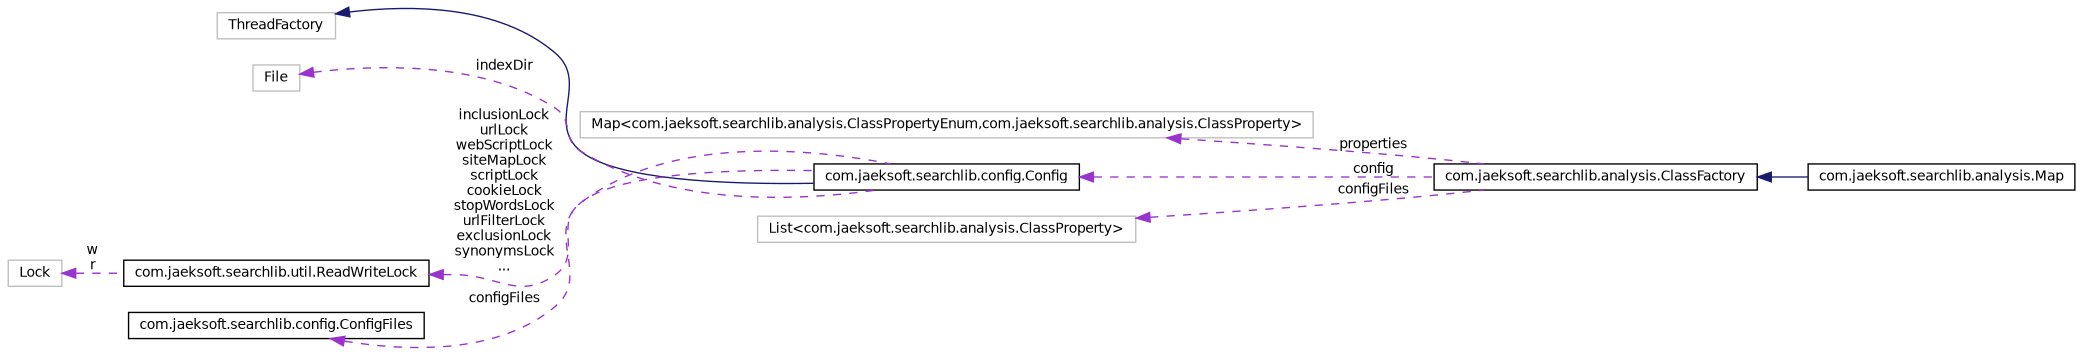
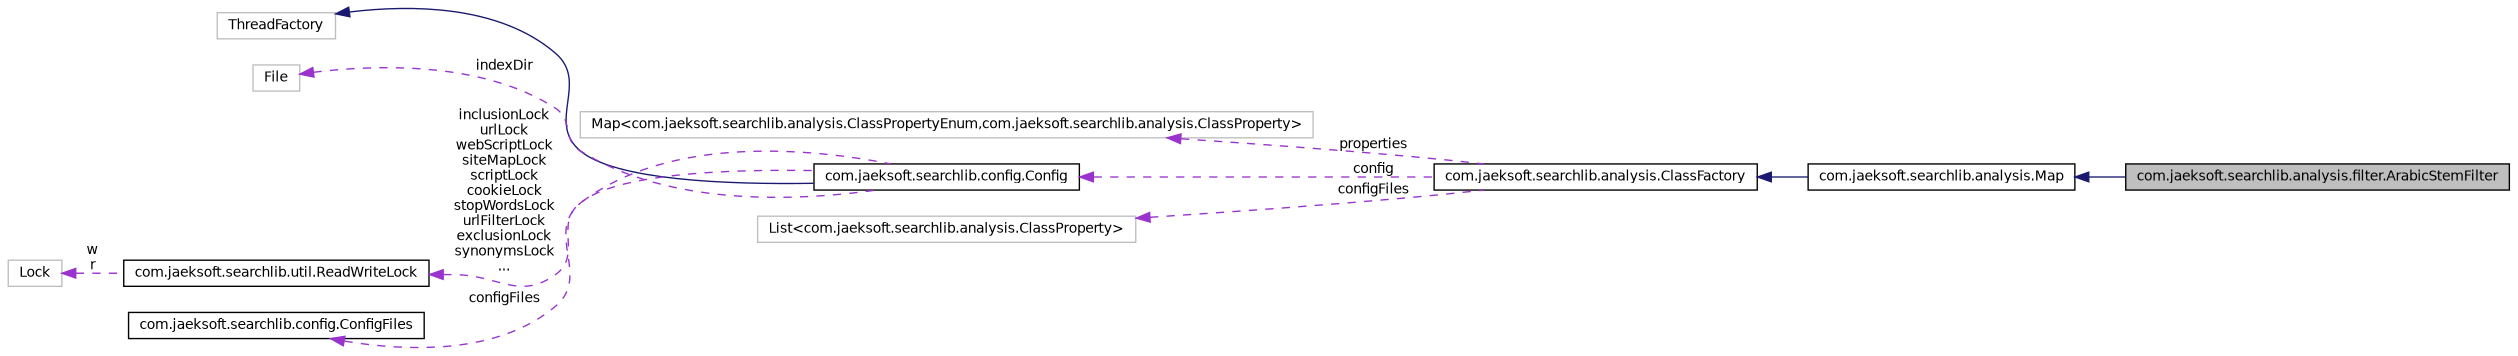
none -> (2318, 177)
